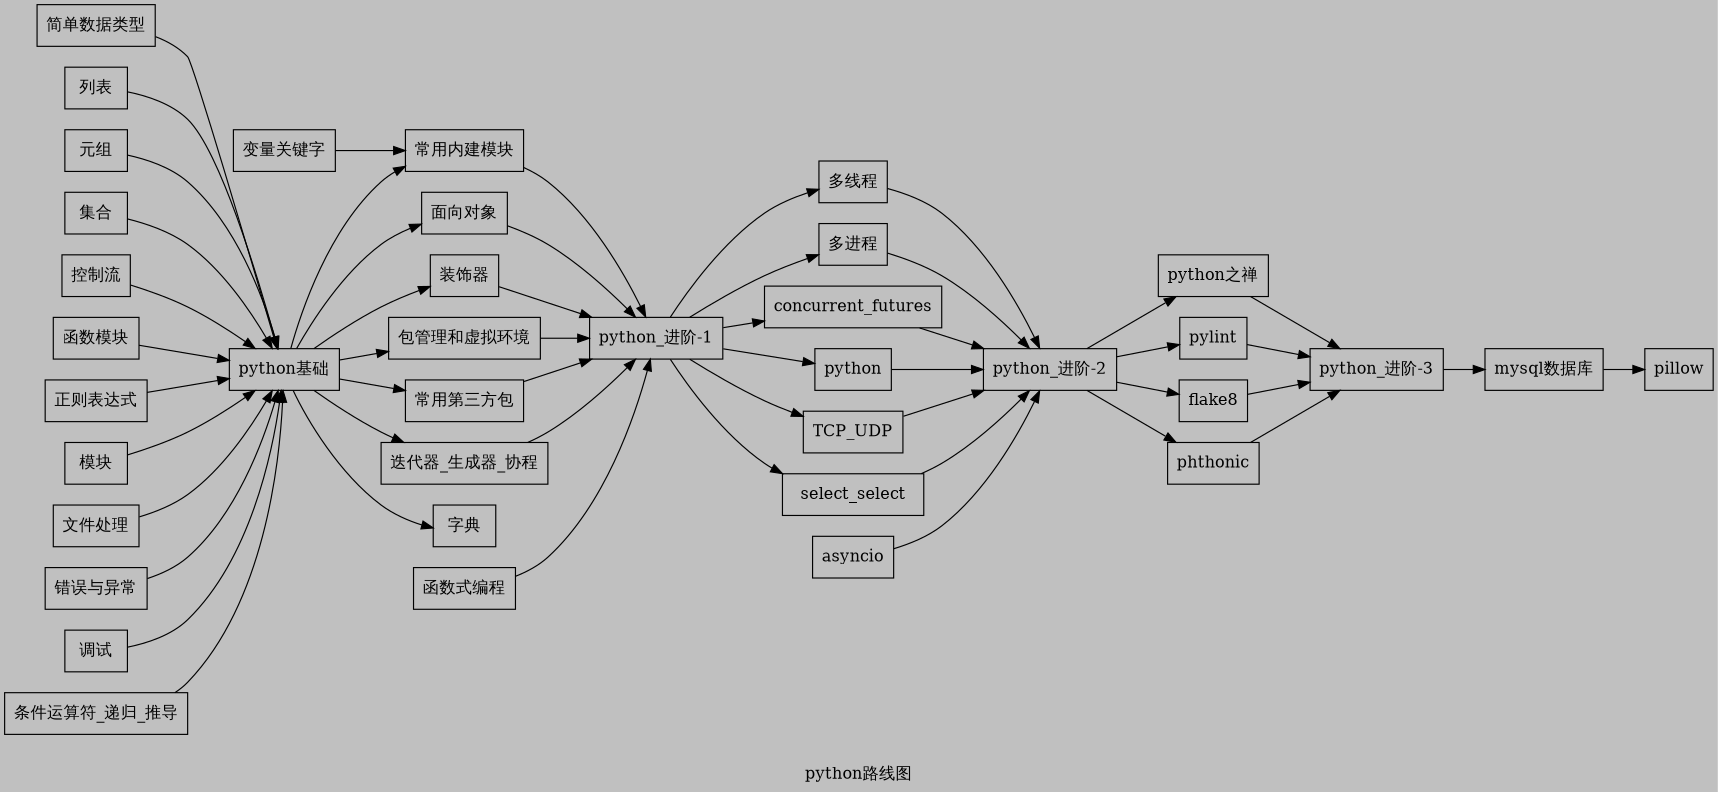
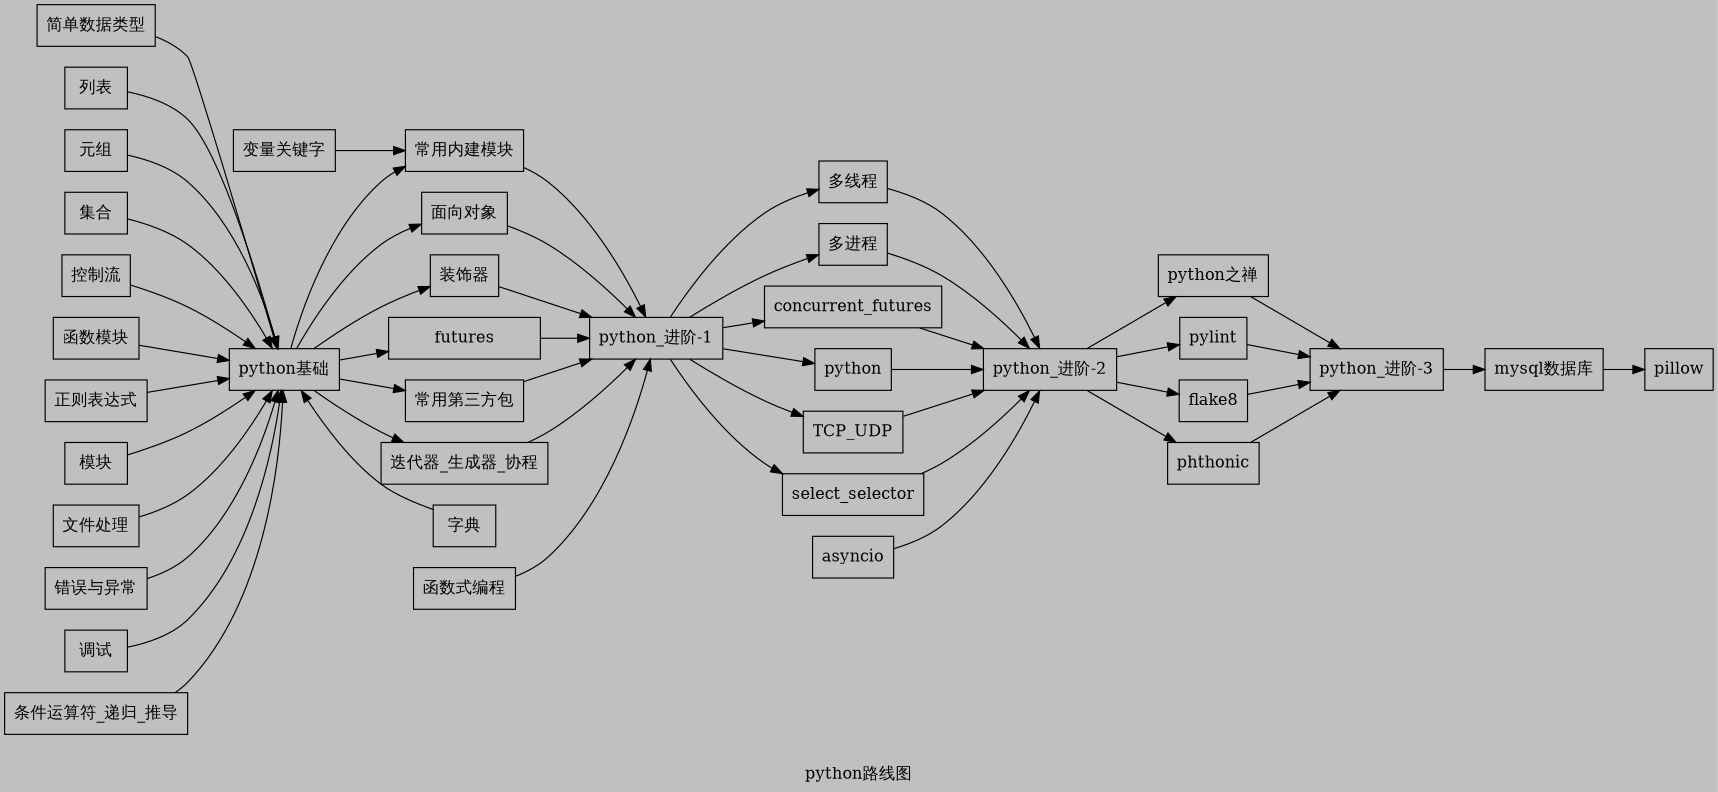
(464, 338) -> (464, 338)
(345, 471) -> (361, 467)
(853, 495) -> (853, 495)
